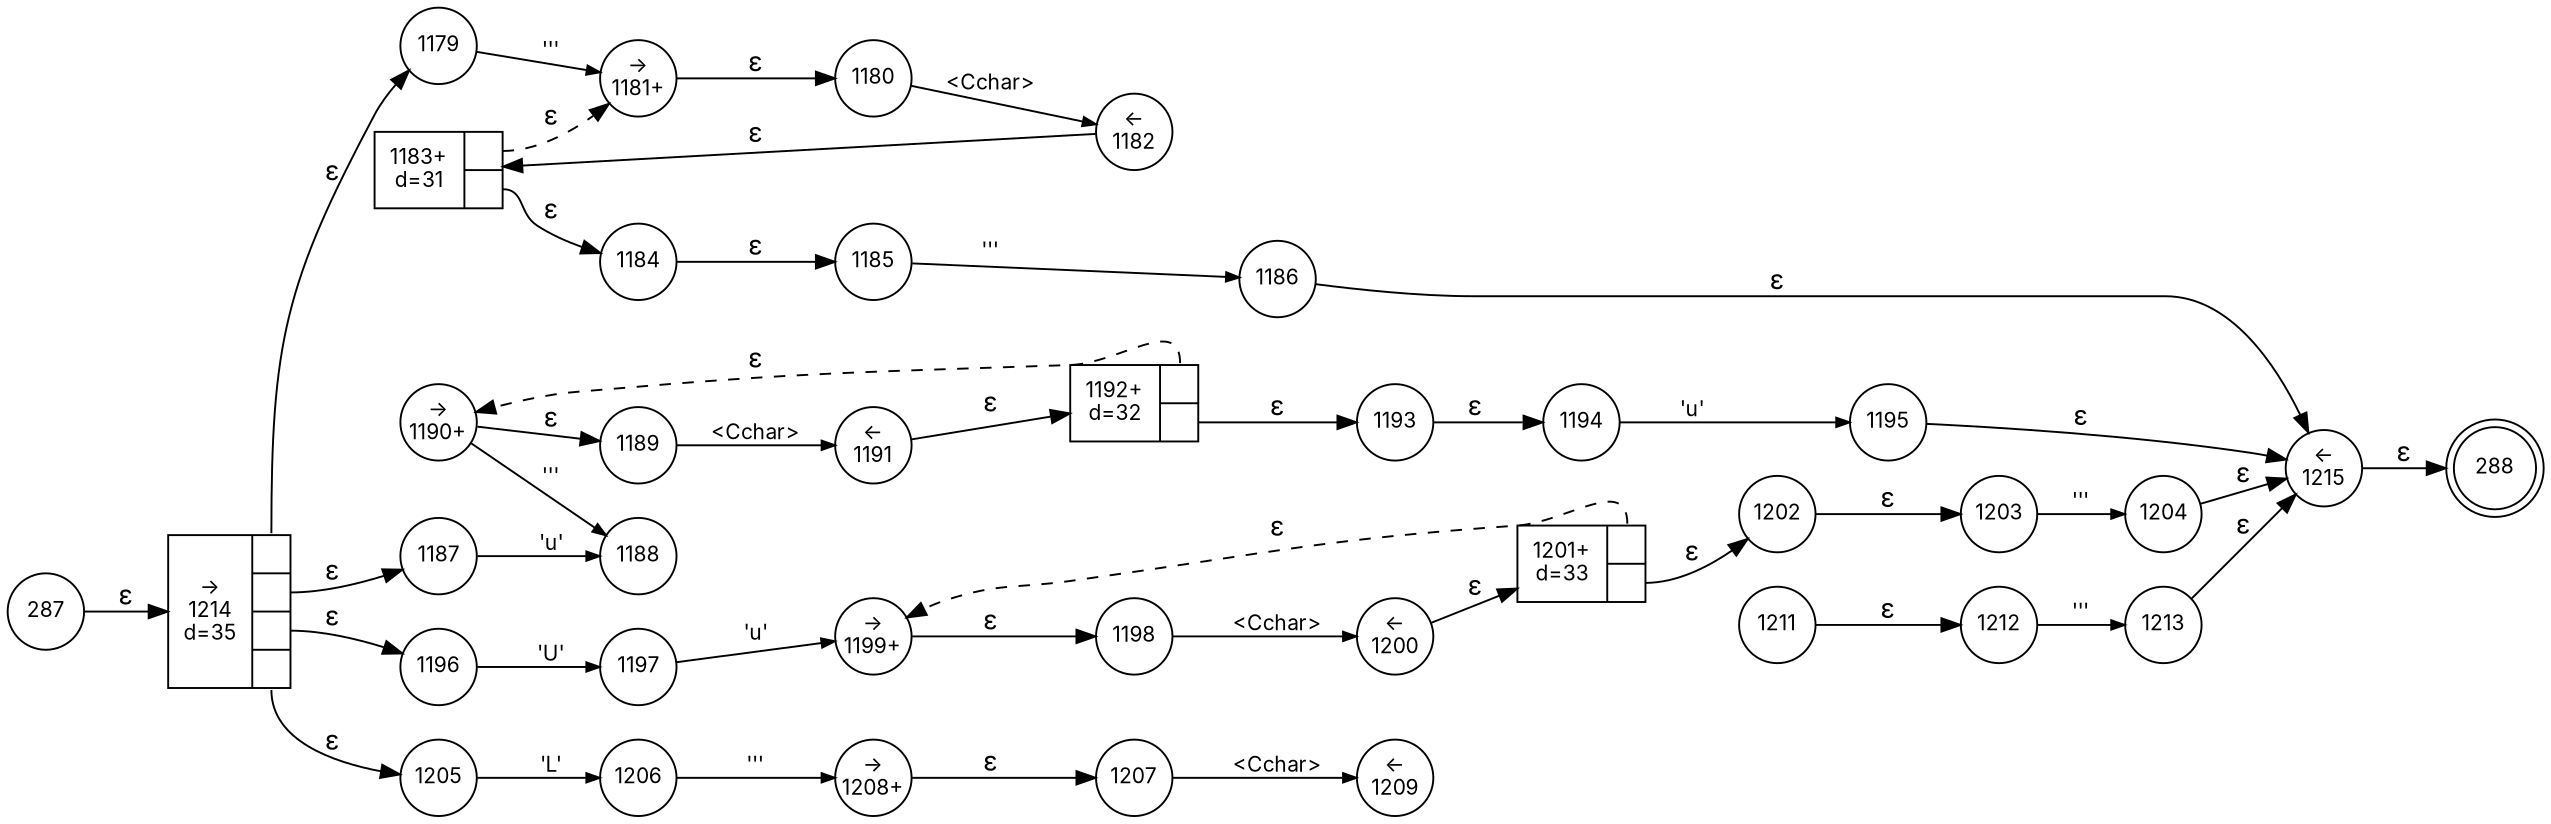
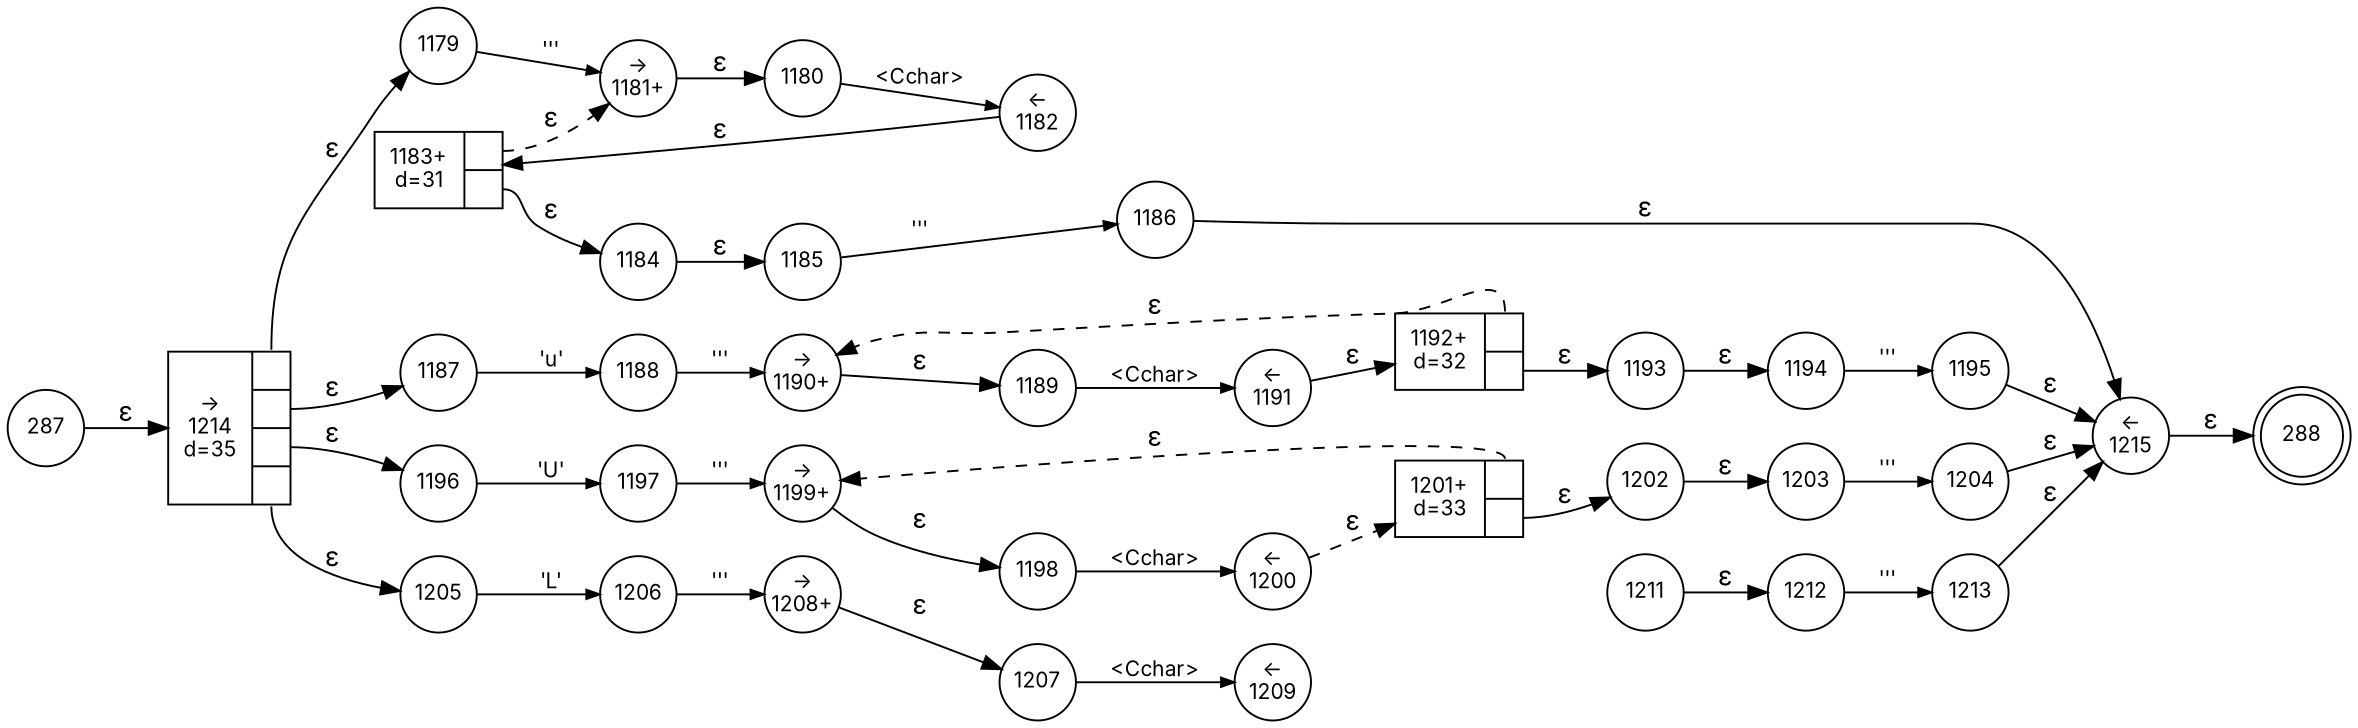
(1692, 411) -> (1888, 359)
(533, 485) -> (714, 373)
(1465, 609) -> (1343, 544)
(756, 634) -> (720, 472)
